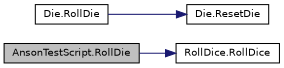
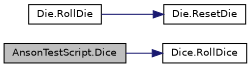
(72, 53) -> (65, 53)
(228, 53) -> (205, 53)
